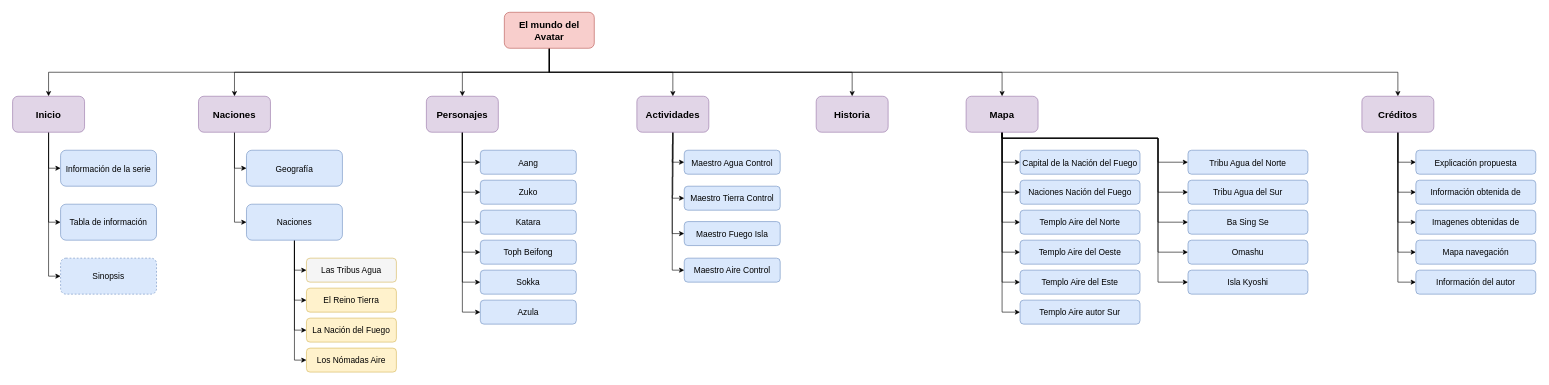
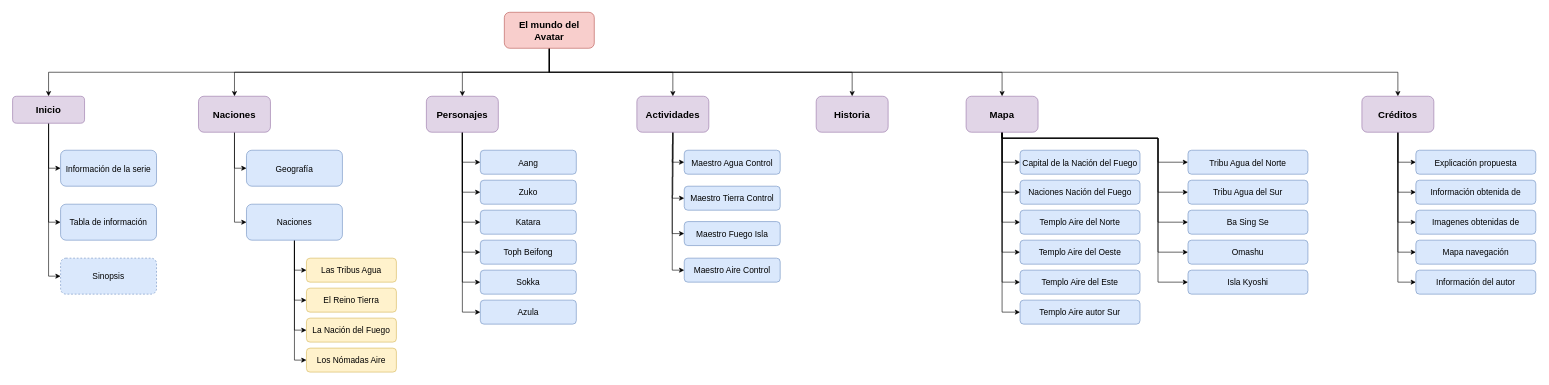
(48, 114) -> (48, 110)
(351, 270) -> (351, 270)
